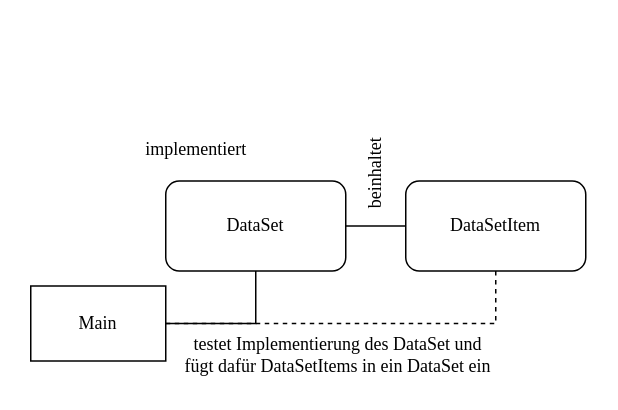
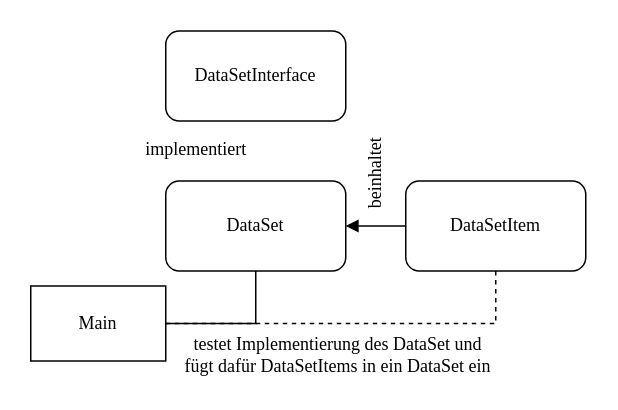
none -> (256, 76)
(354, 226) -> (359, 226)
